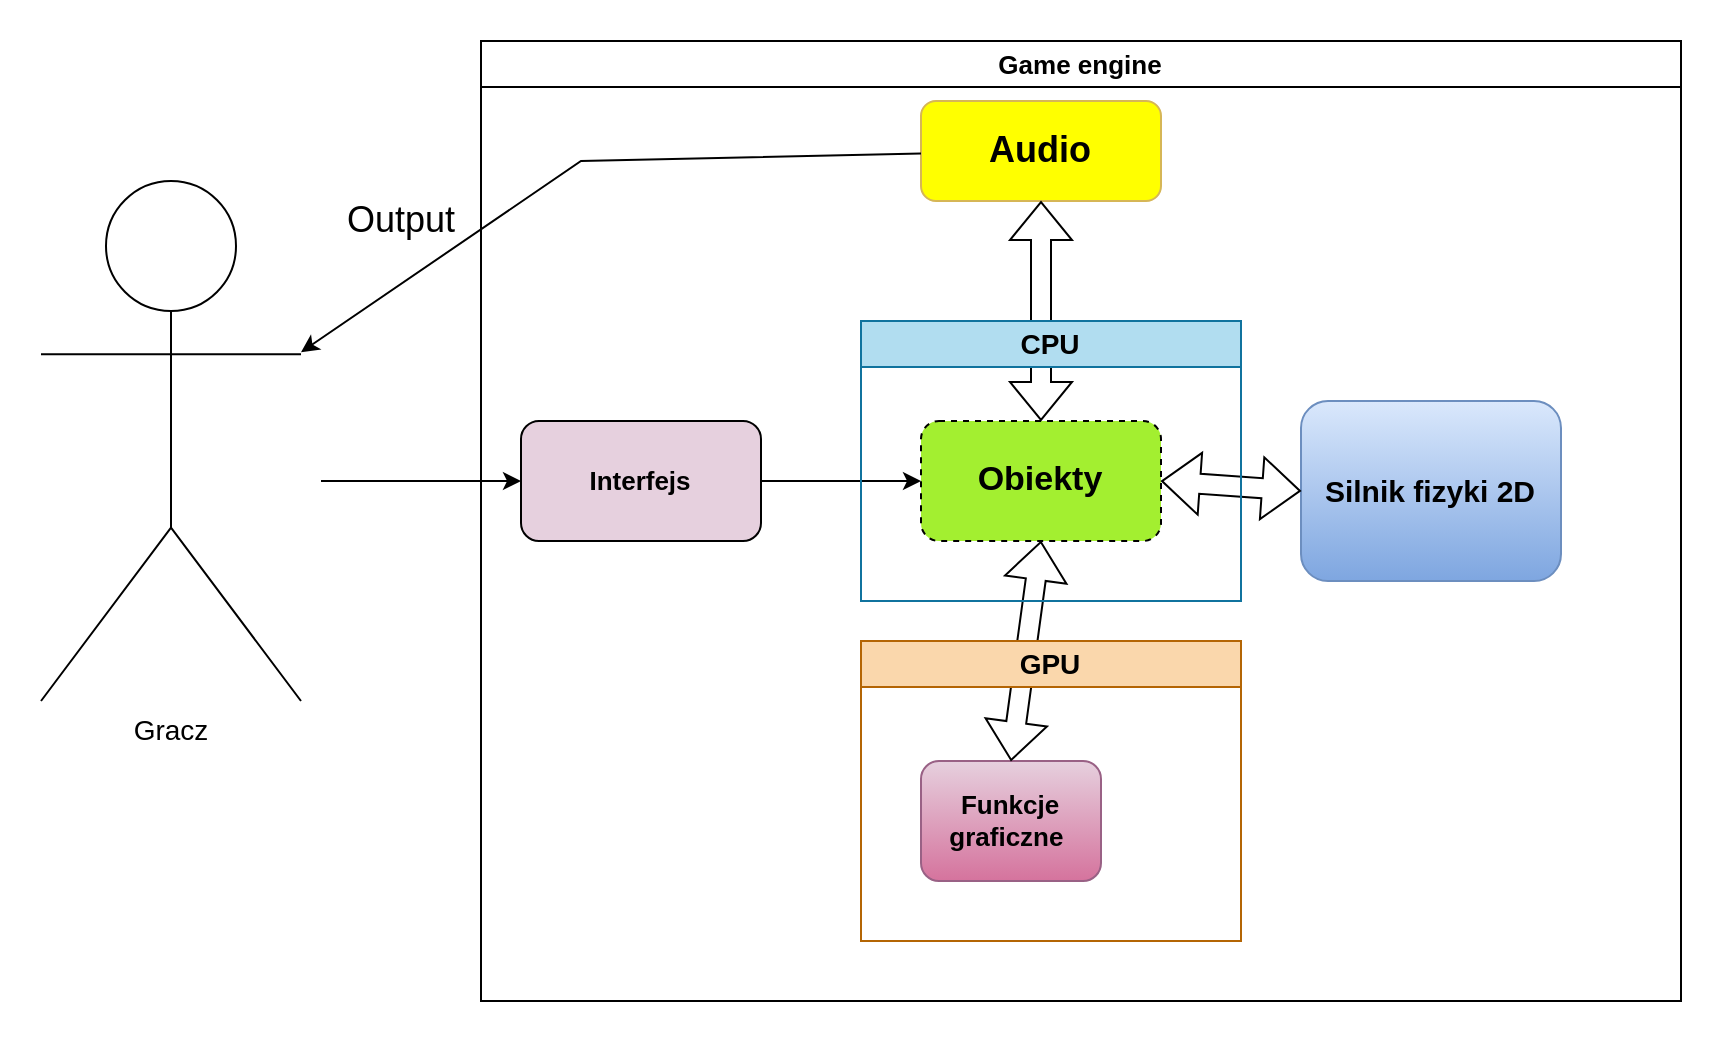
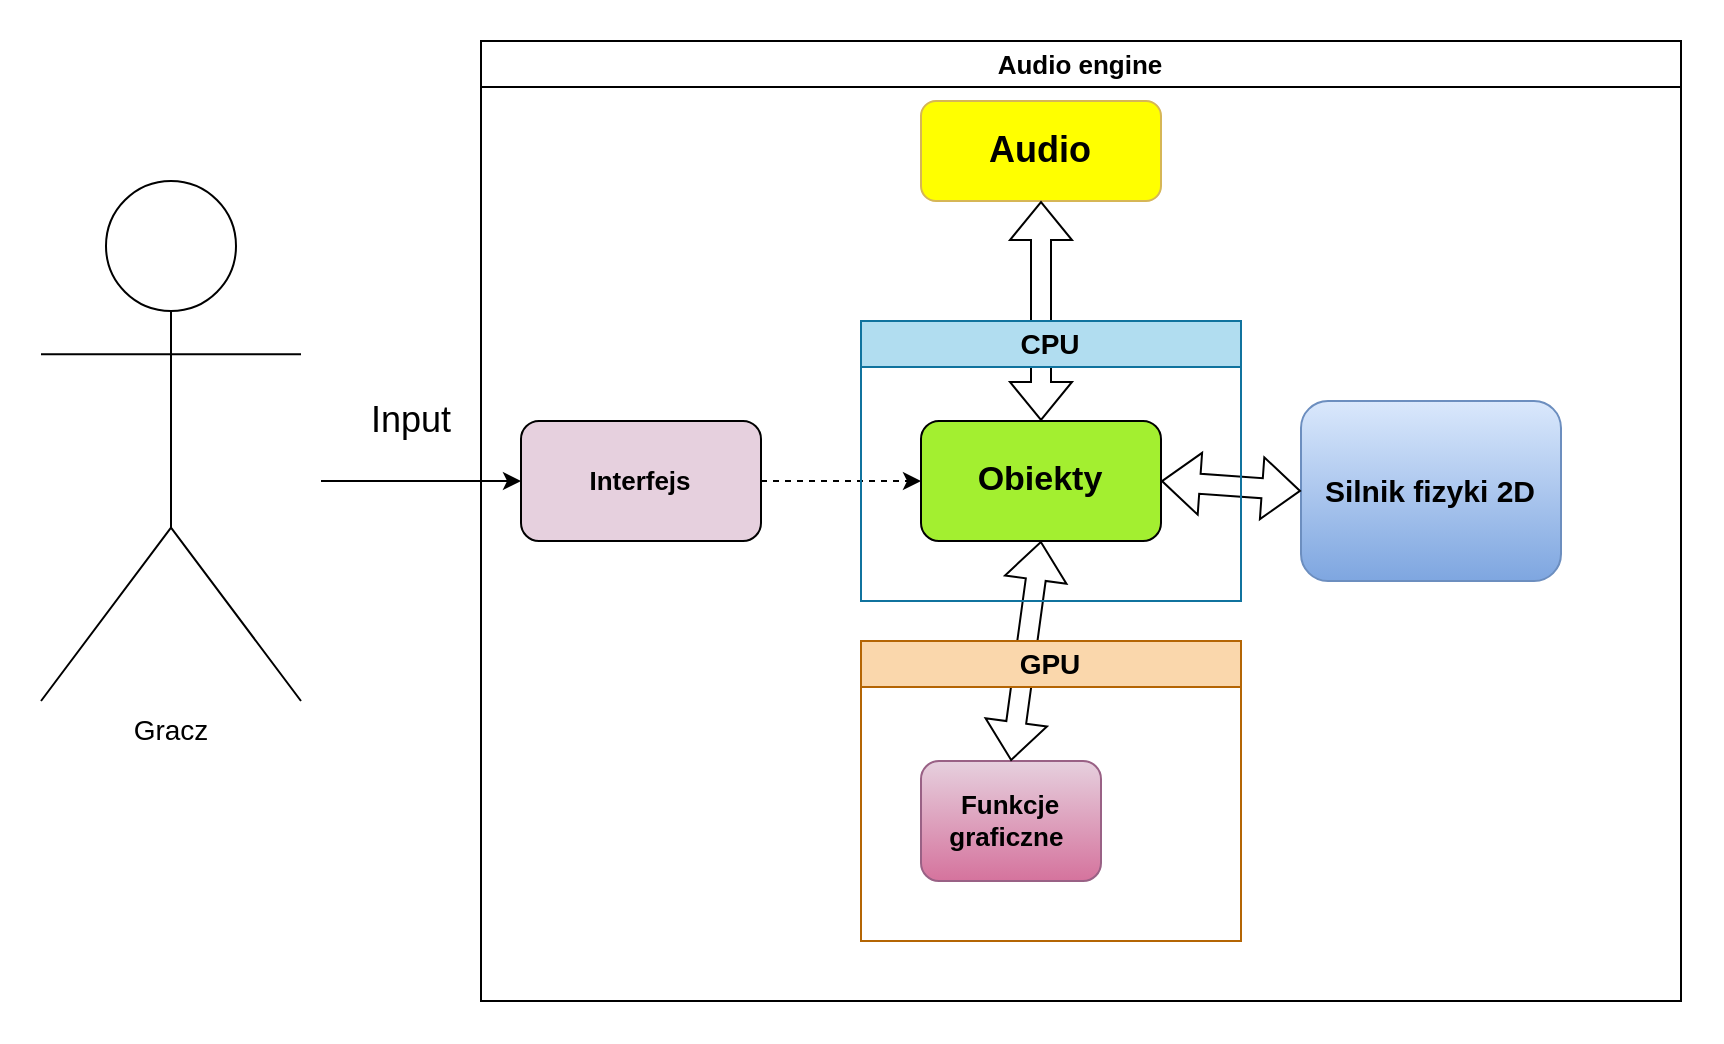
(1081, 65) -> (1081, 65)
(693, 159) -> none
(401, 221) -> none
none -> (411, 421)
(834, 481) -> (834, 481)
(1041, 481) -> (1041, 481)
